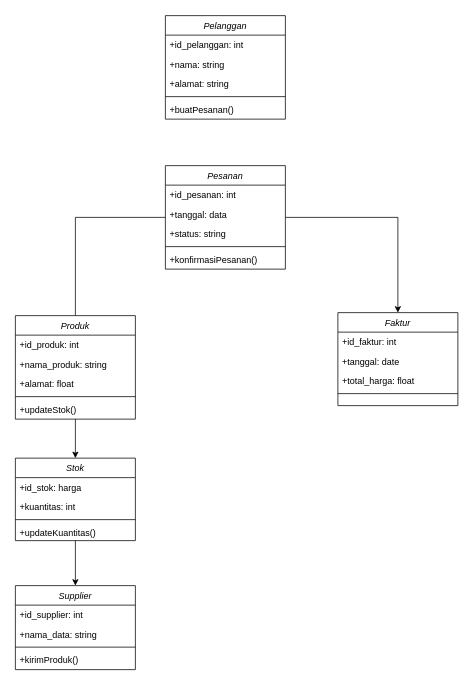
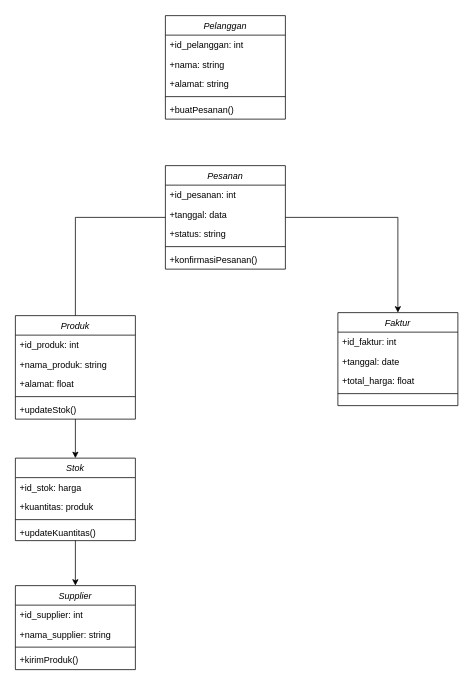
(53, 507) -> (61, 507)
(61, 635) -> (69, 635)
